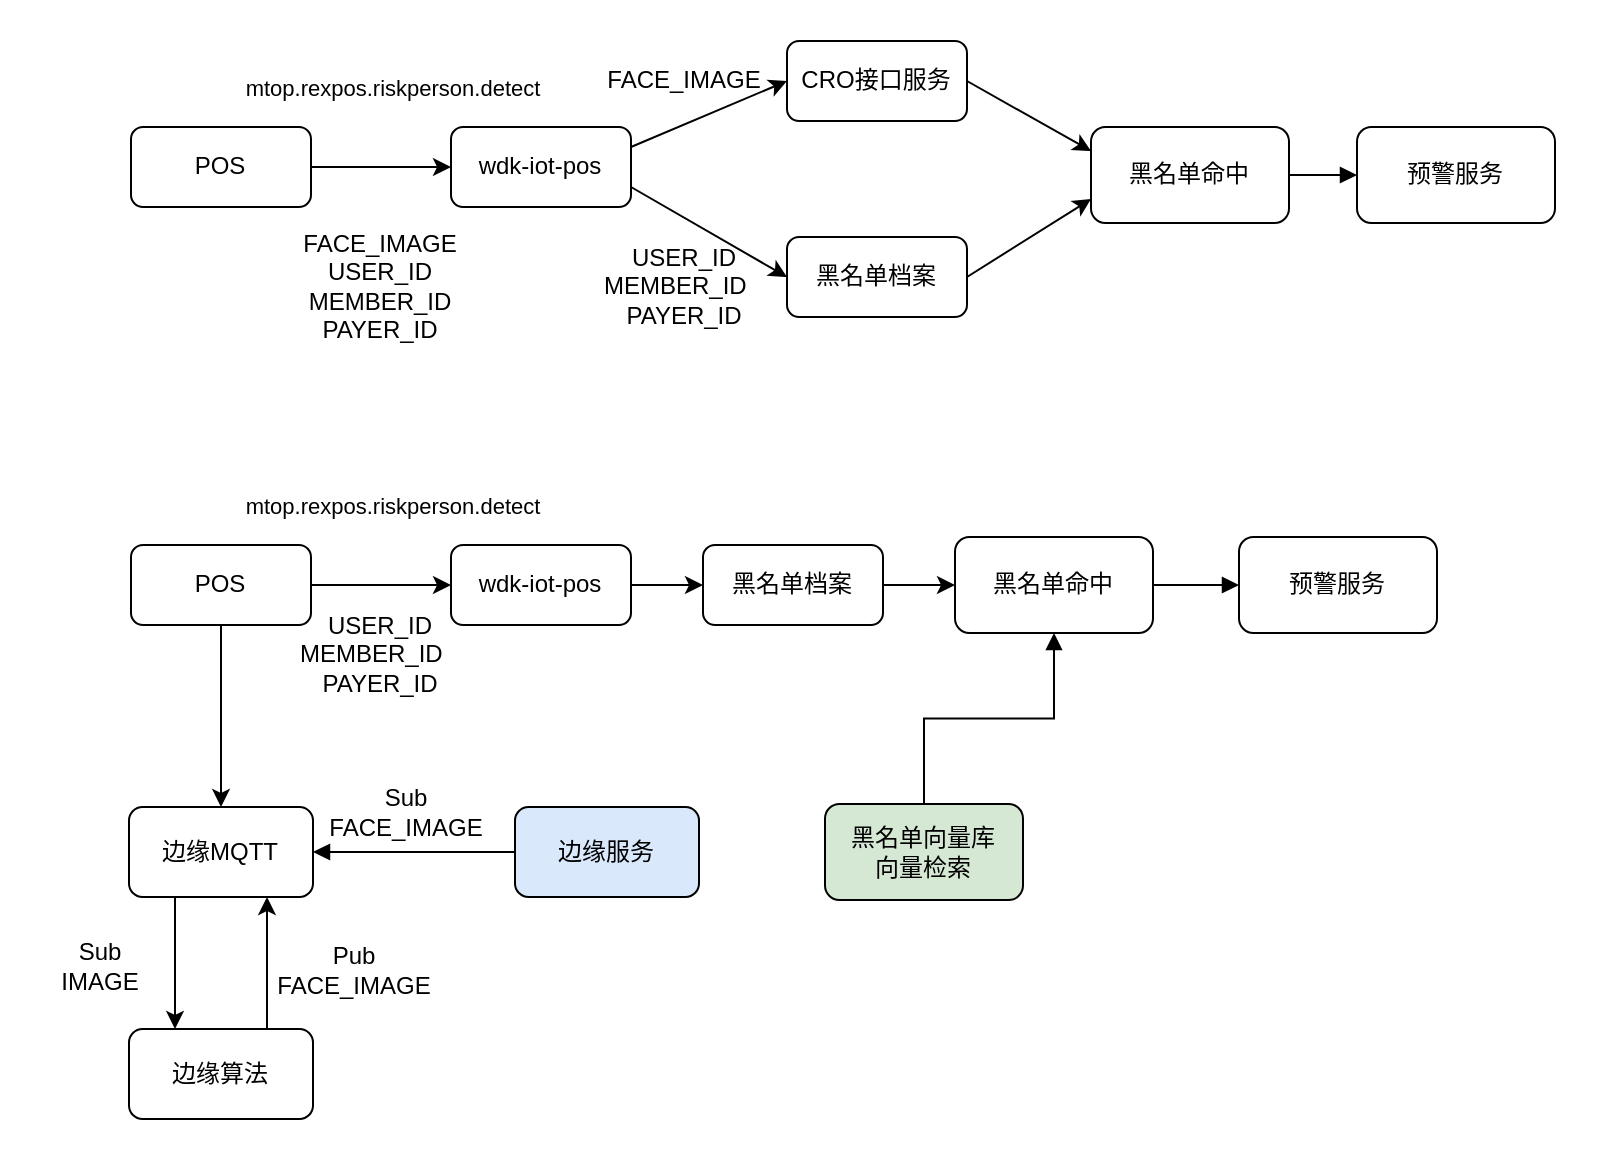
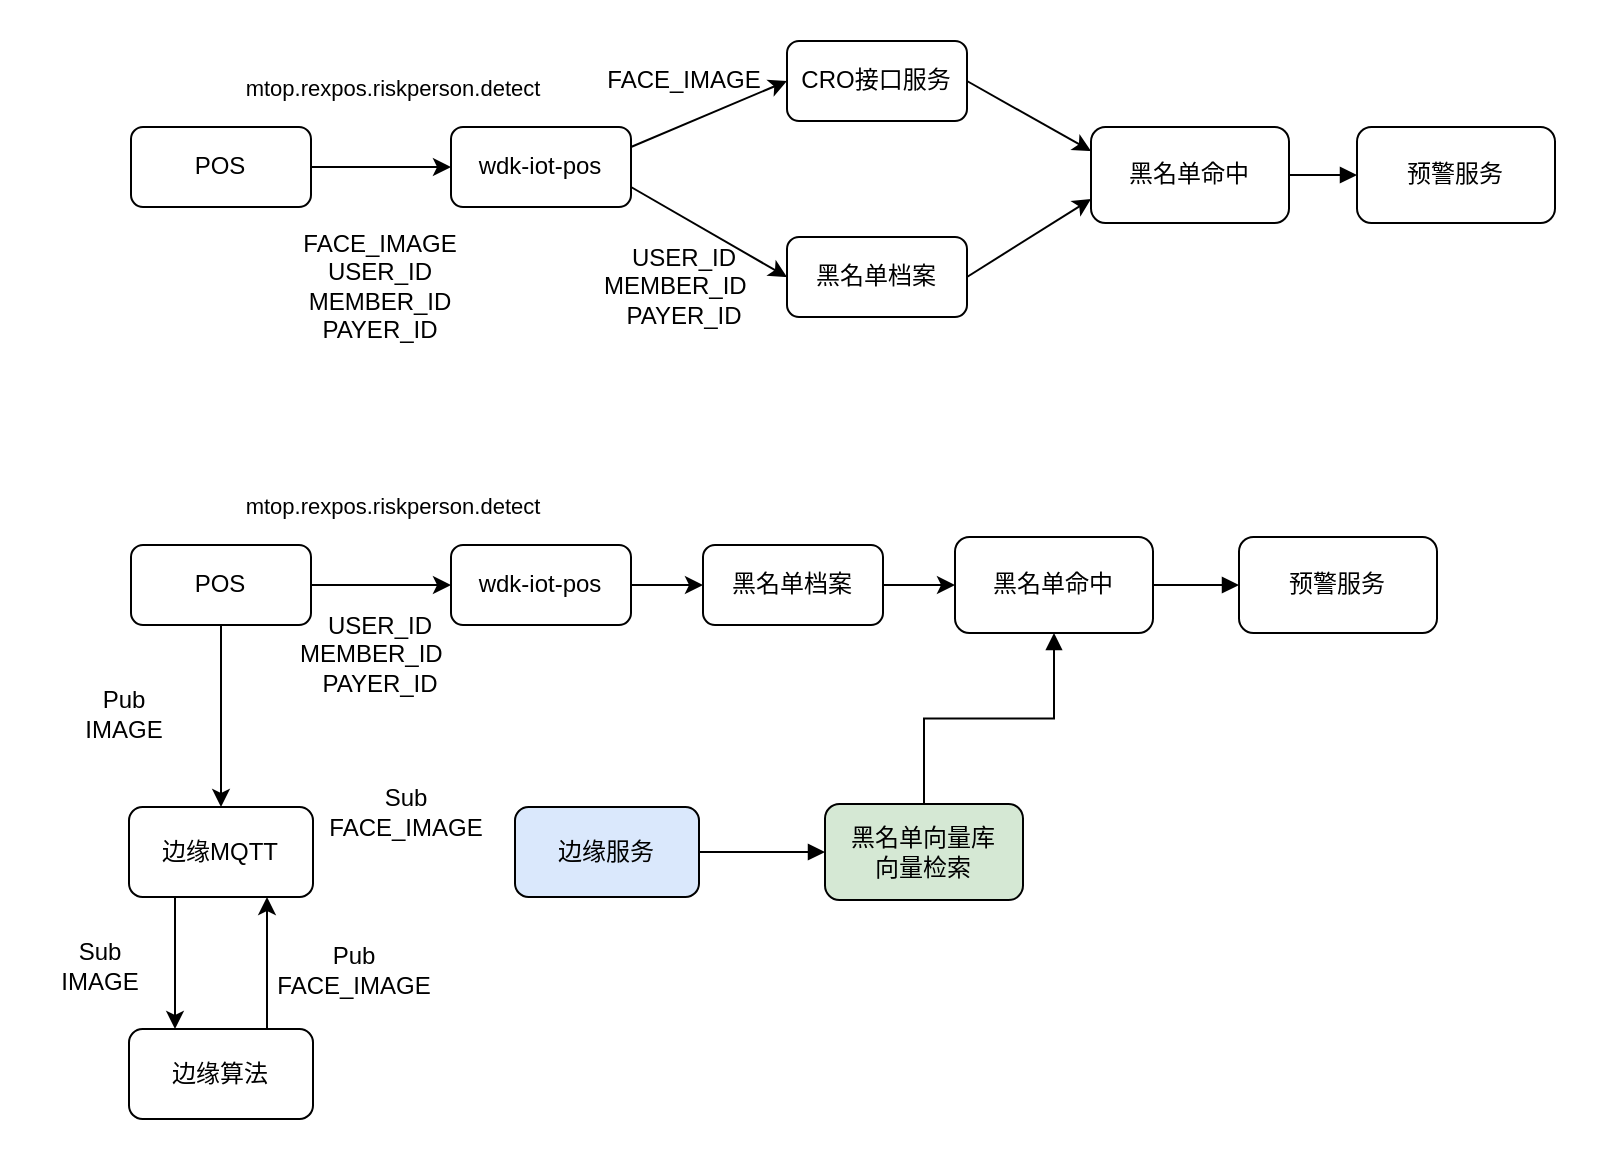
none -> (125, 715)
(423, 852) -> (753, 852)
